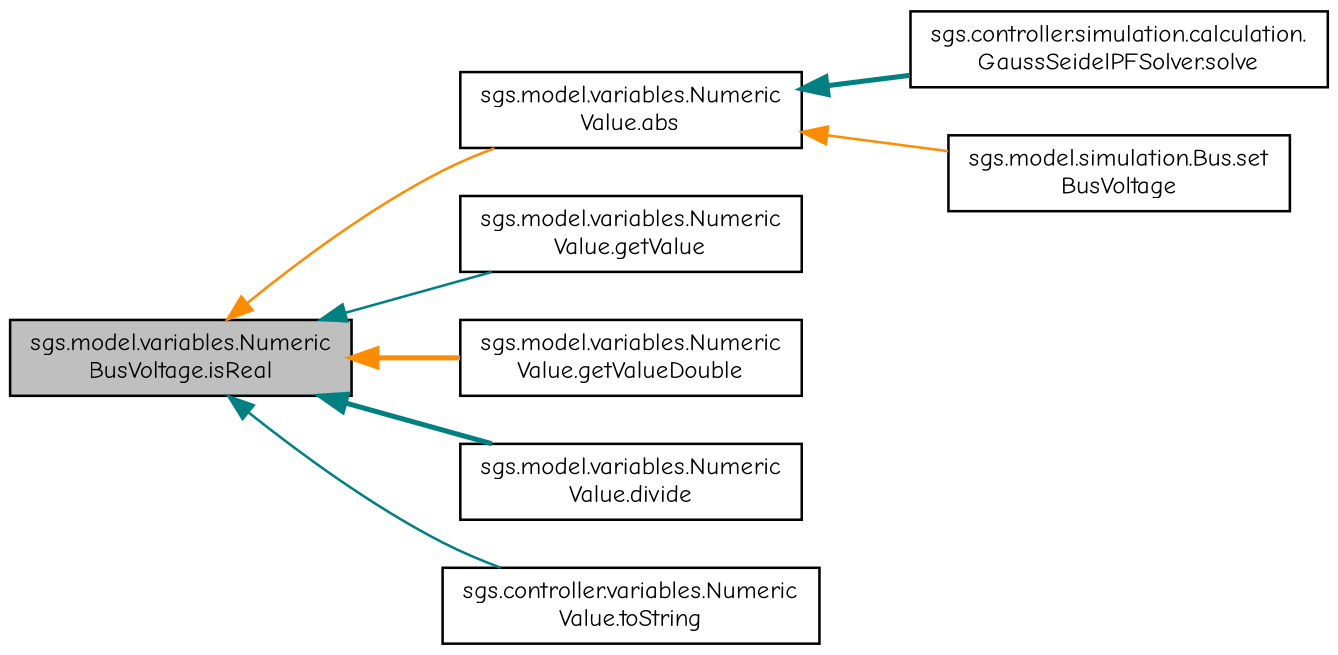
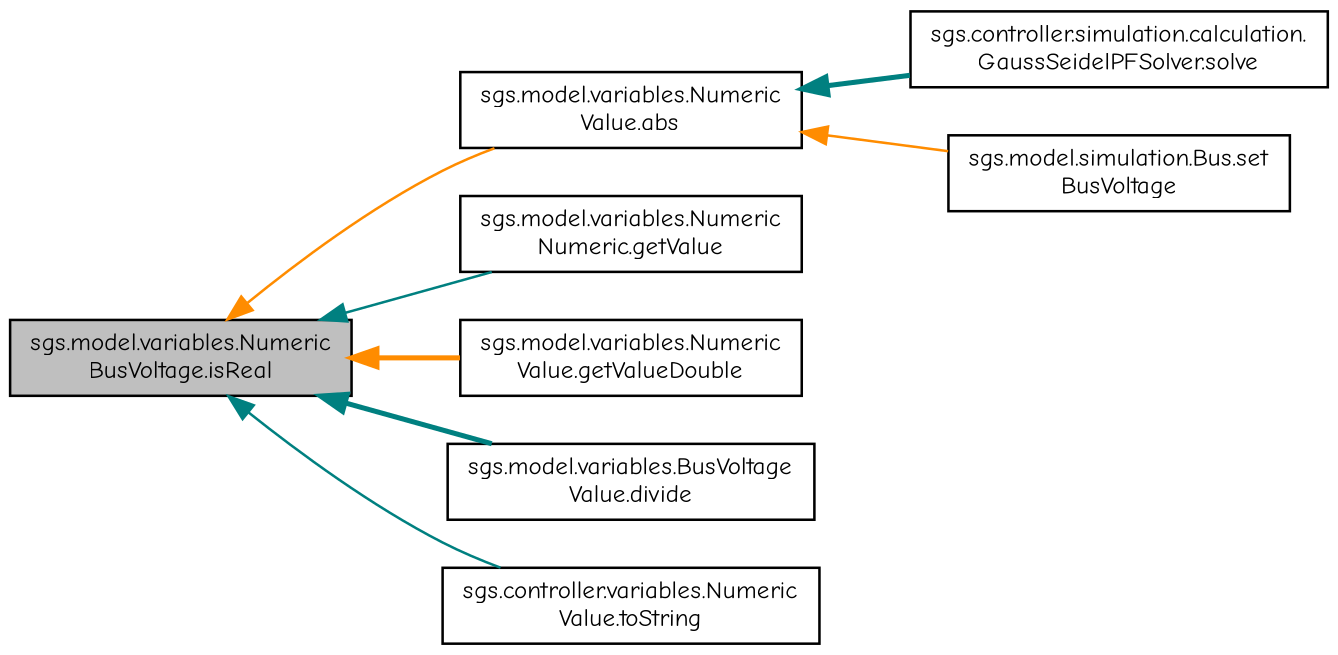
(631, 234) -> (631, 234)
(631, 482) -> (631, 482)
